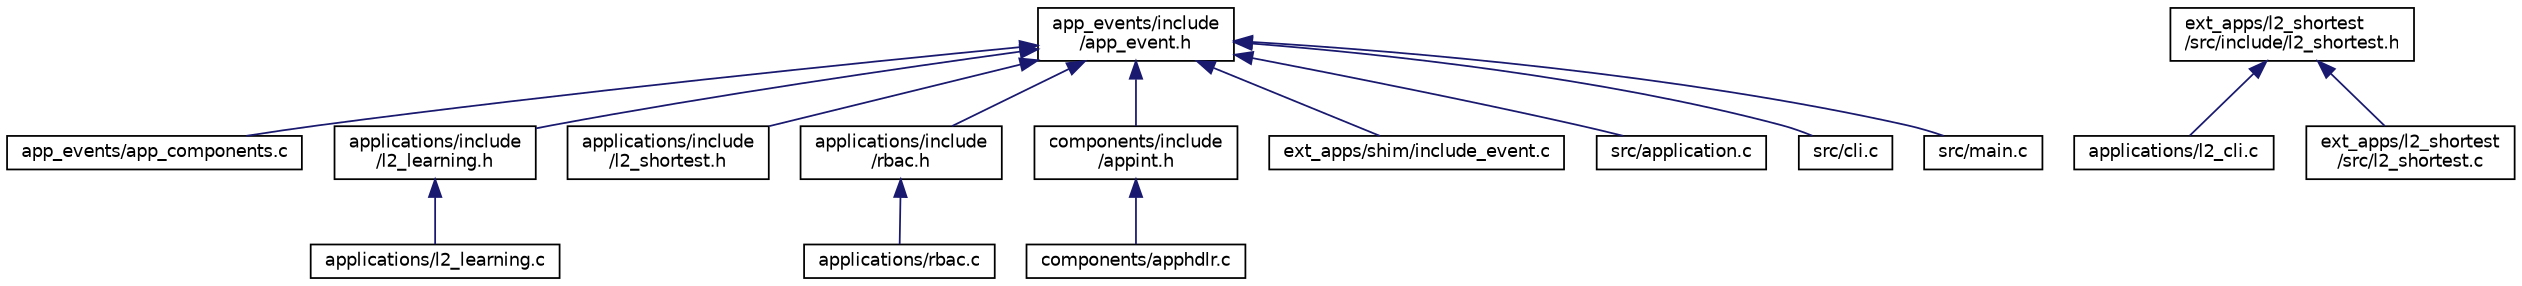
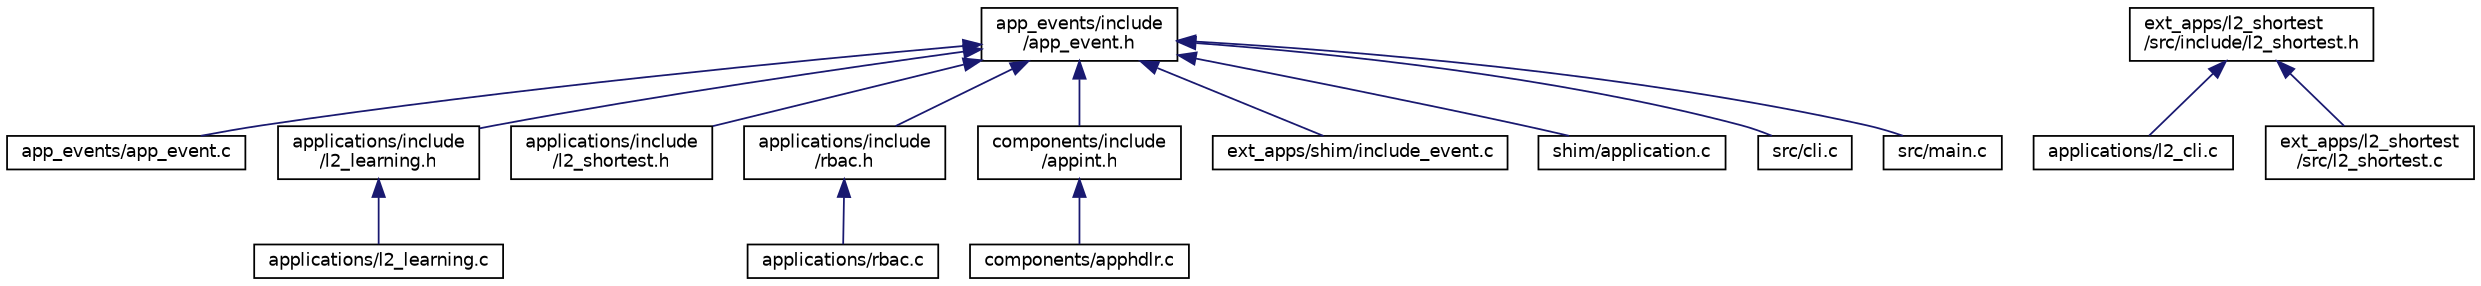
(154, 153) -> (126, 153)
(1681, 153) -> (1632, 153)
